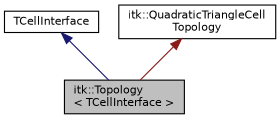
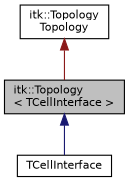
(197, 22) -> (64, 22)
(89, 60) -> (64, 140)
